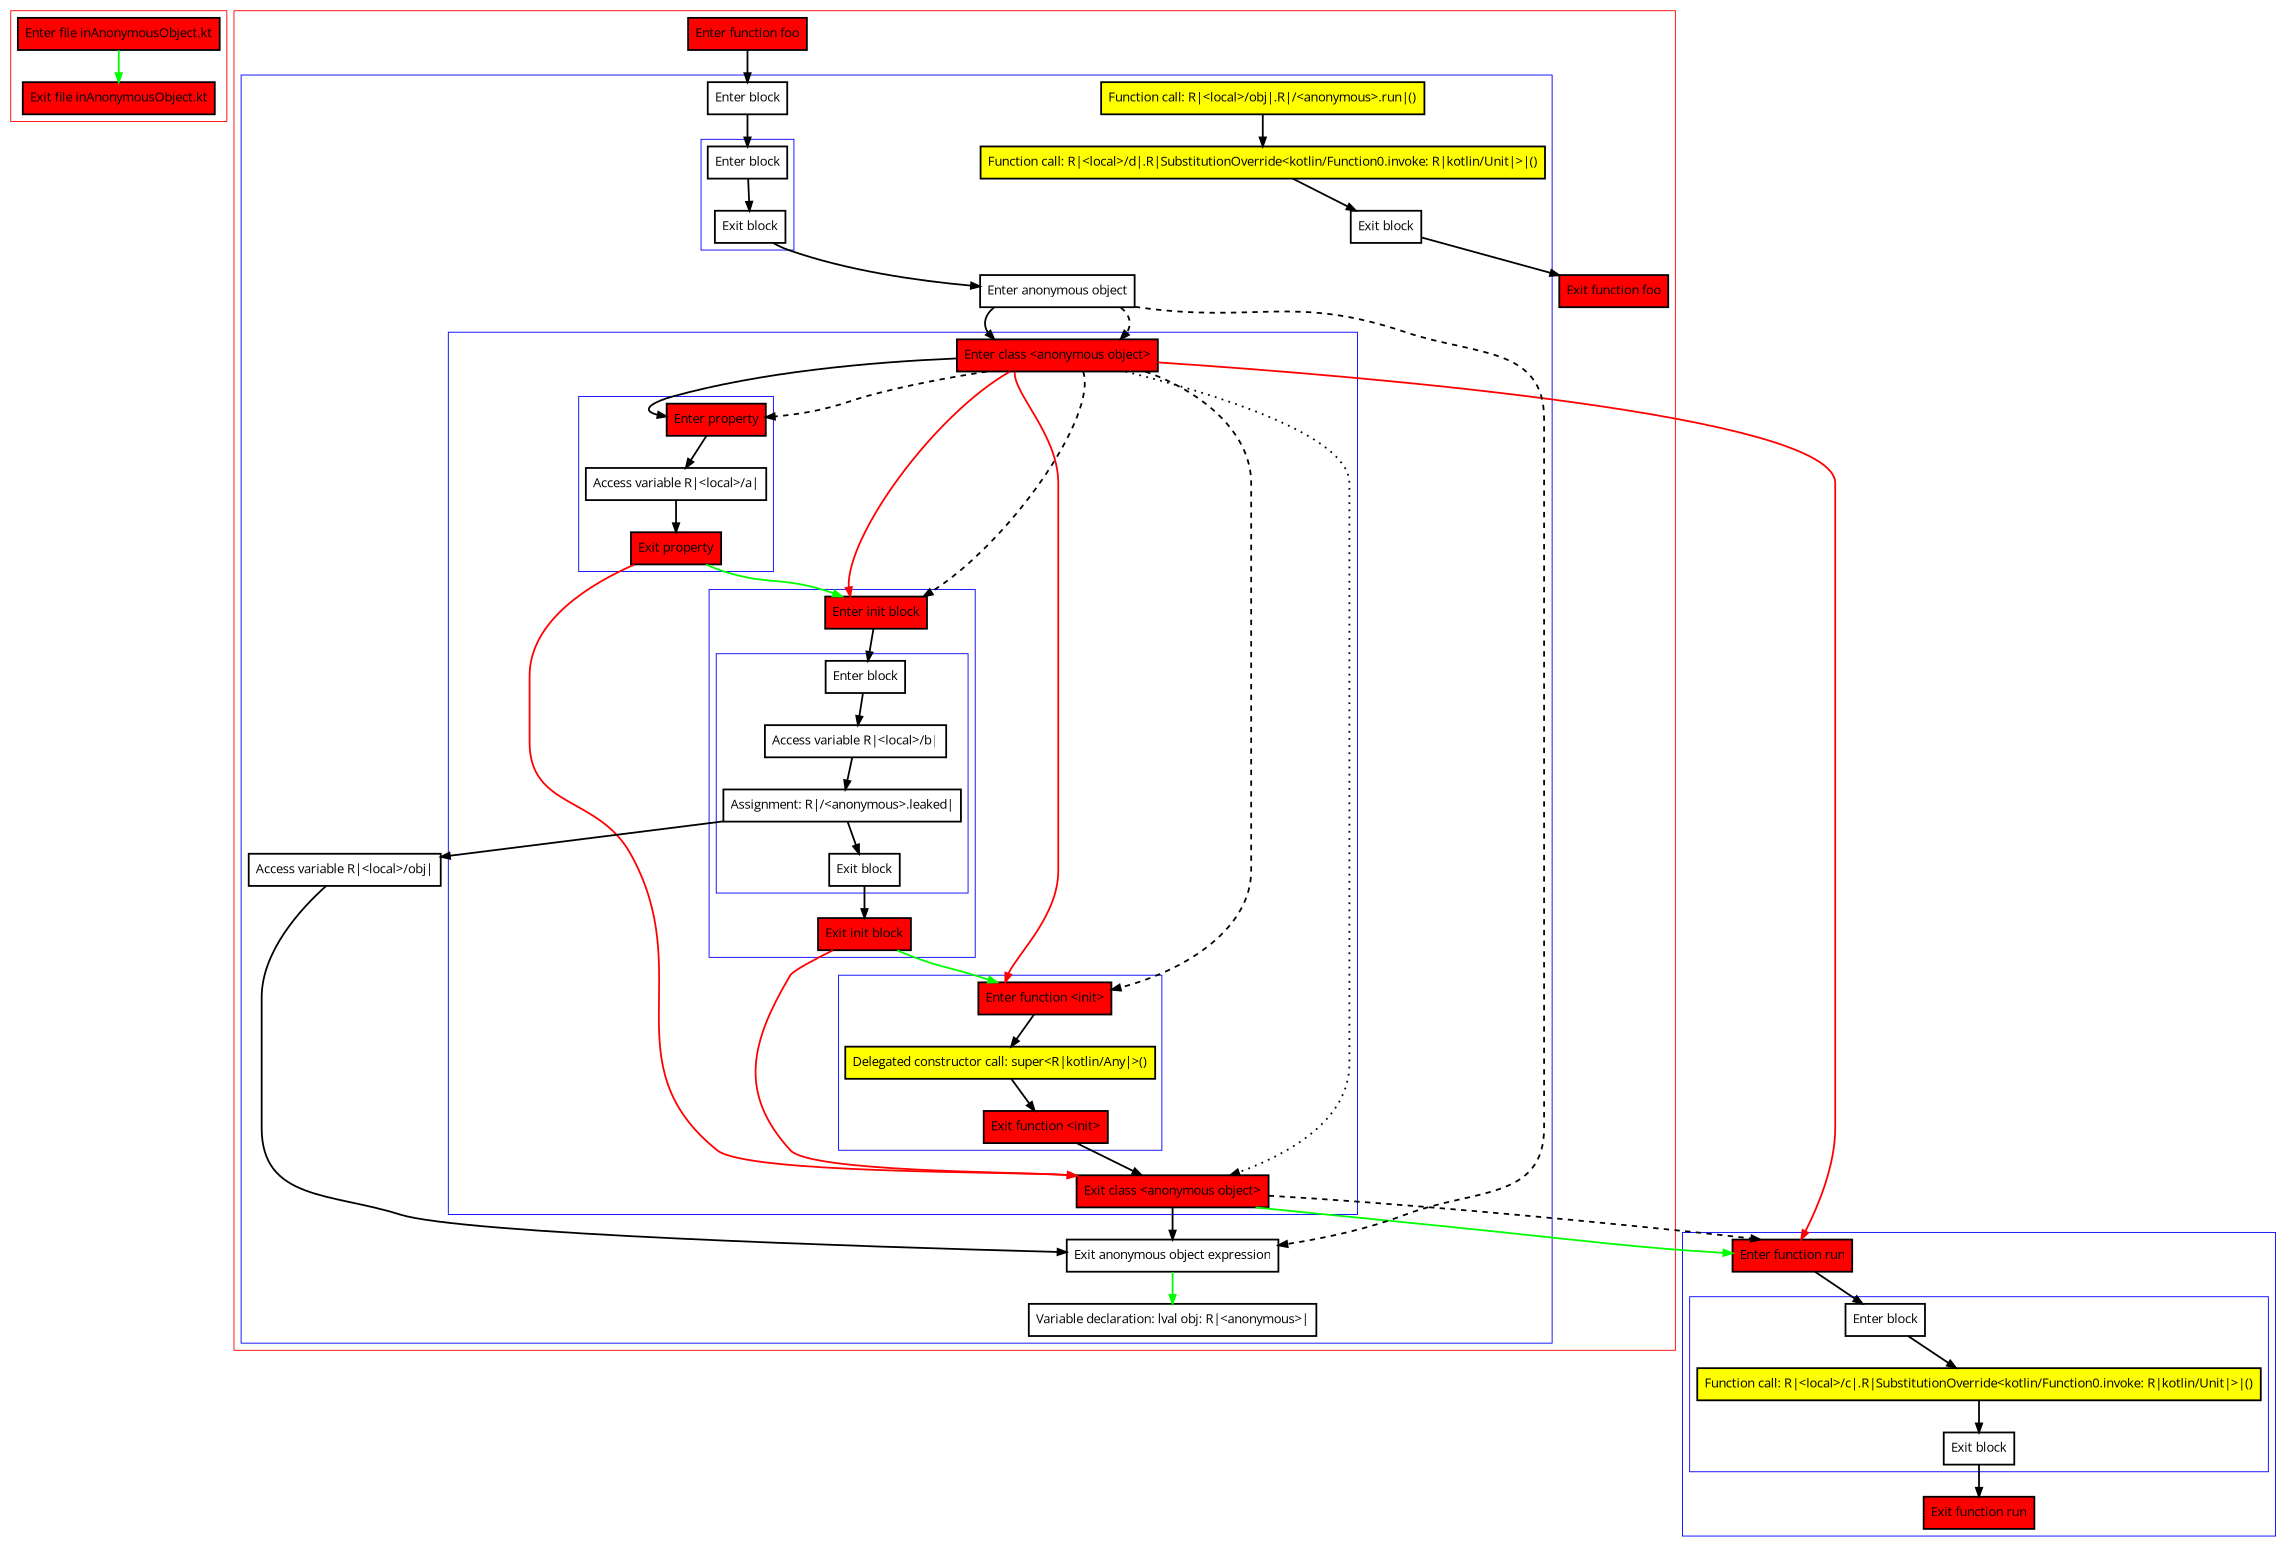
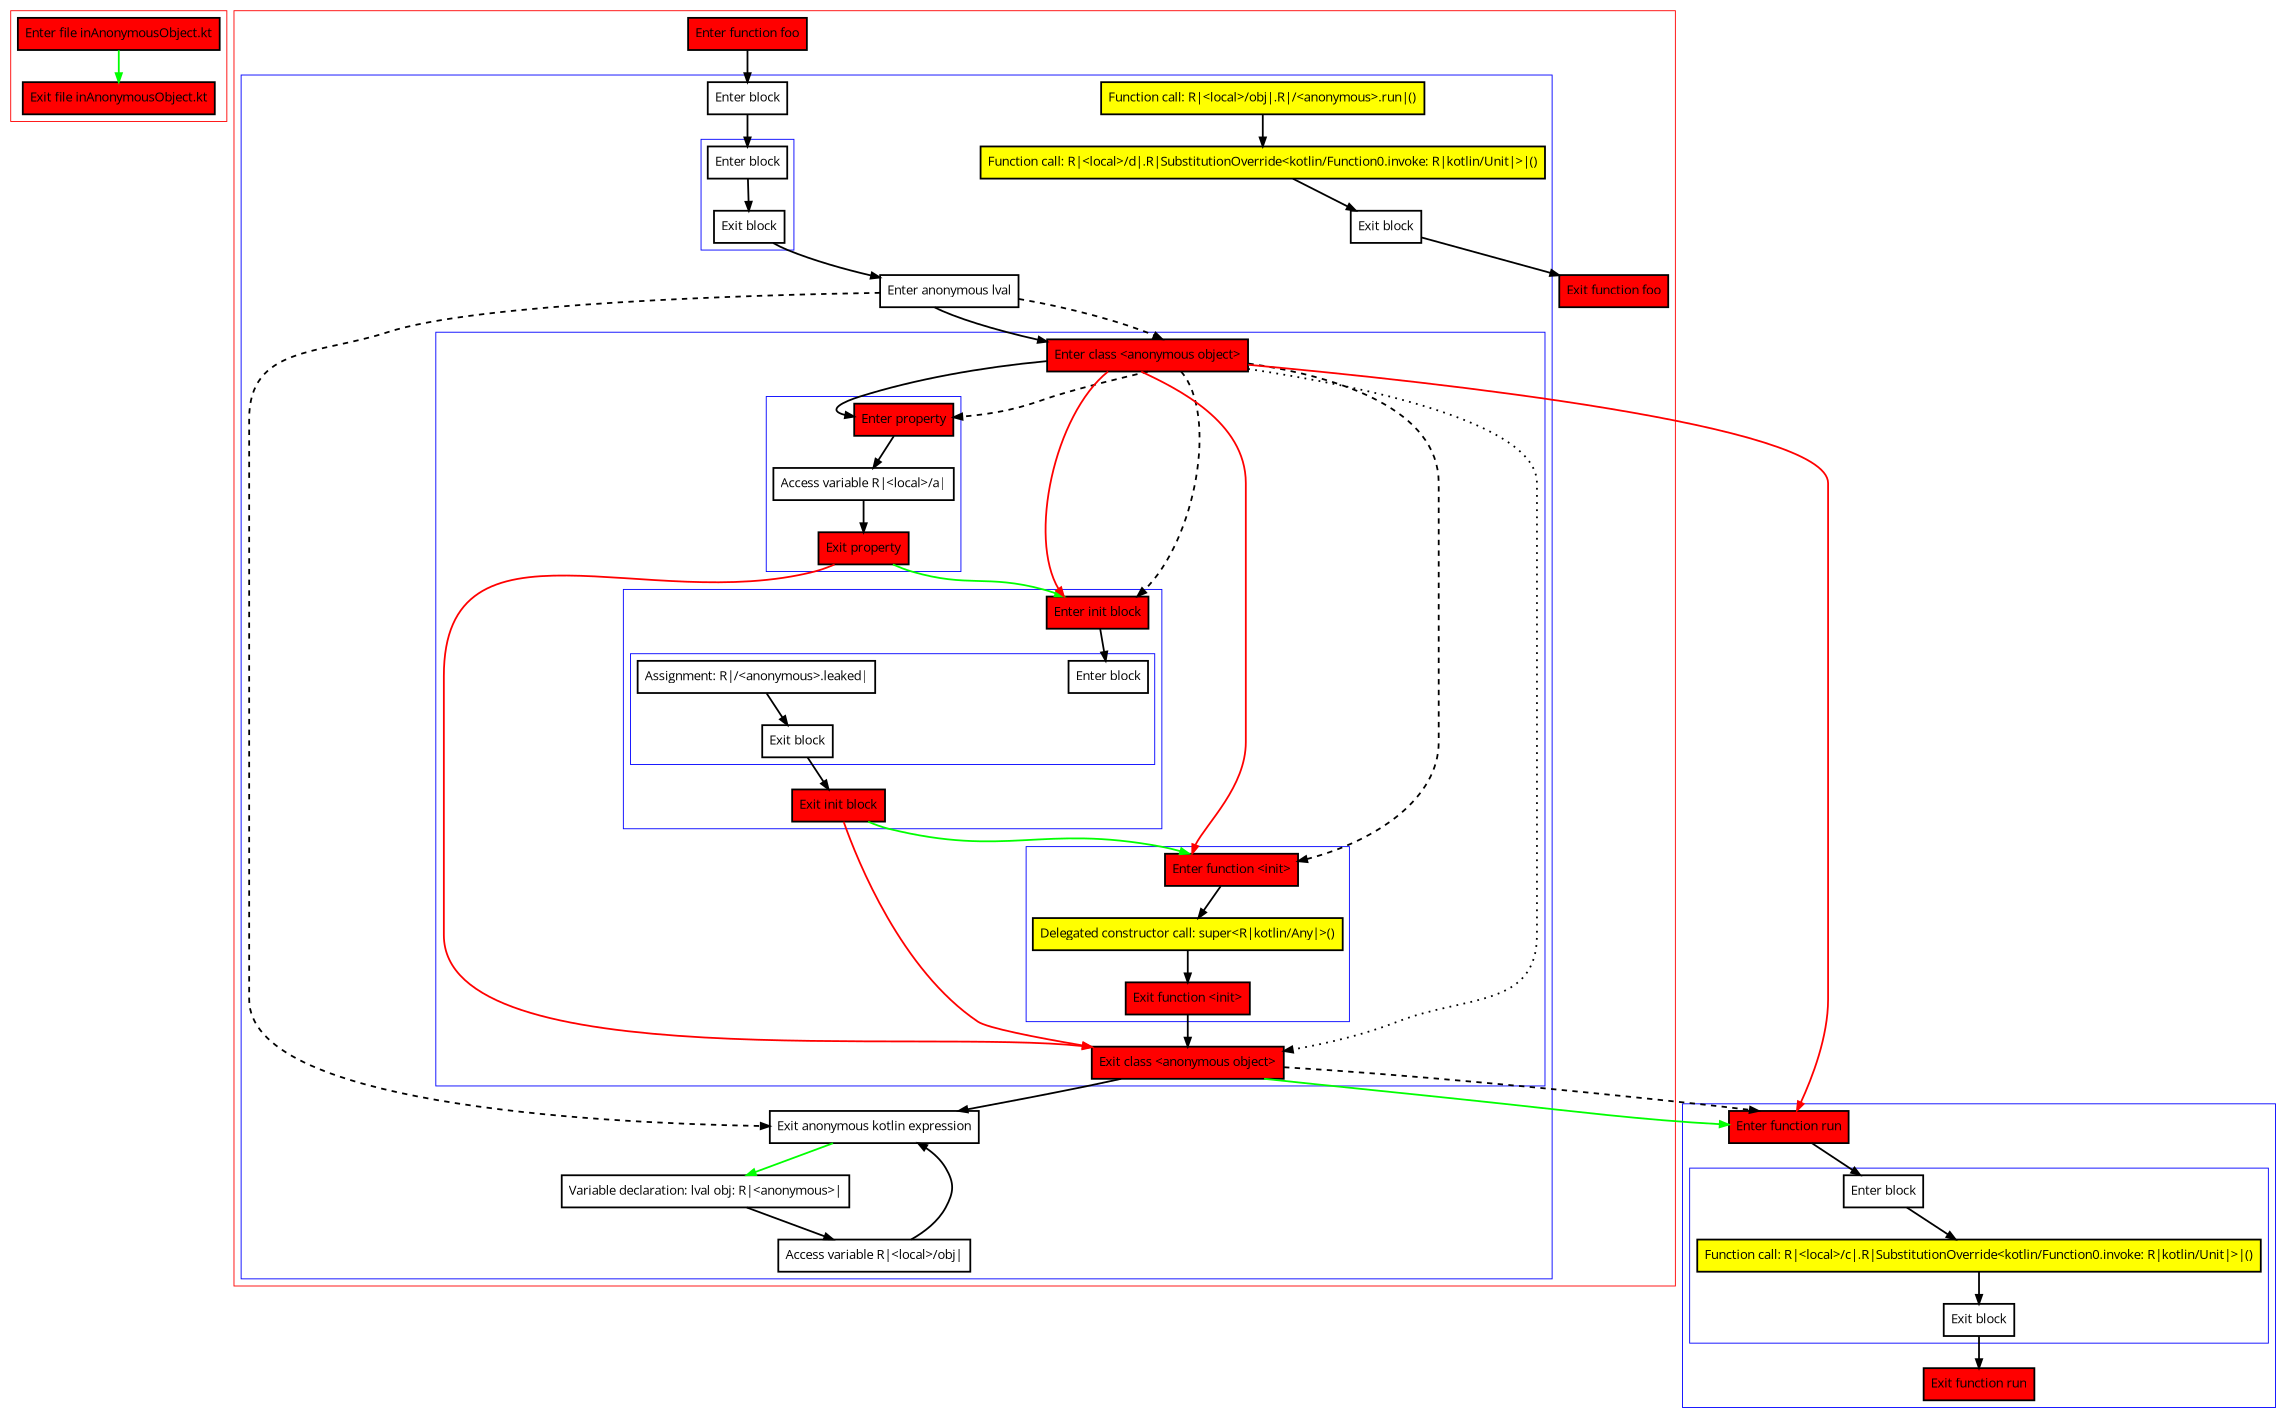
(1057, 291) -> (949, 291)
(856, 741) -> none
(587, 839) -> (786, 1222)
(1173, 1256) -> (874, 1127)
